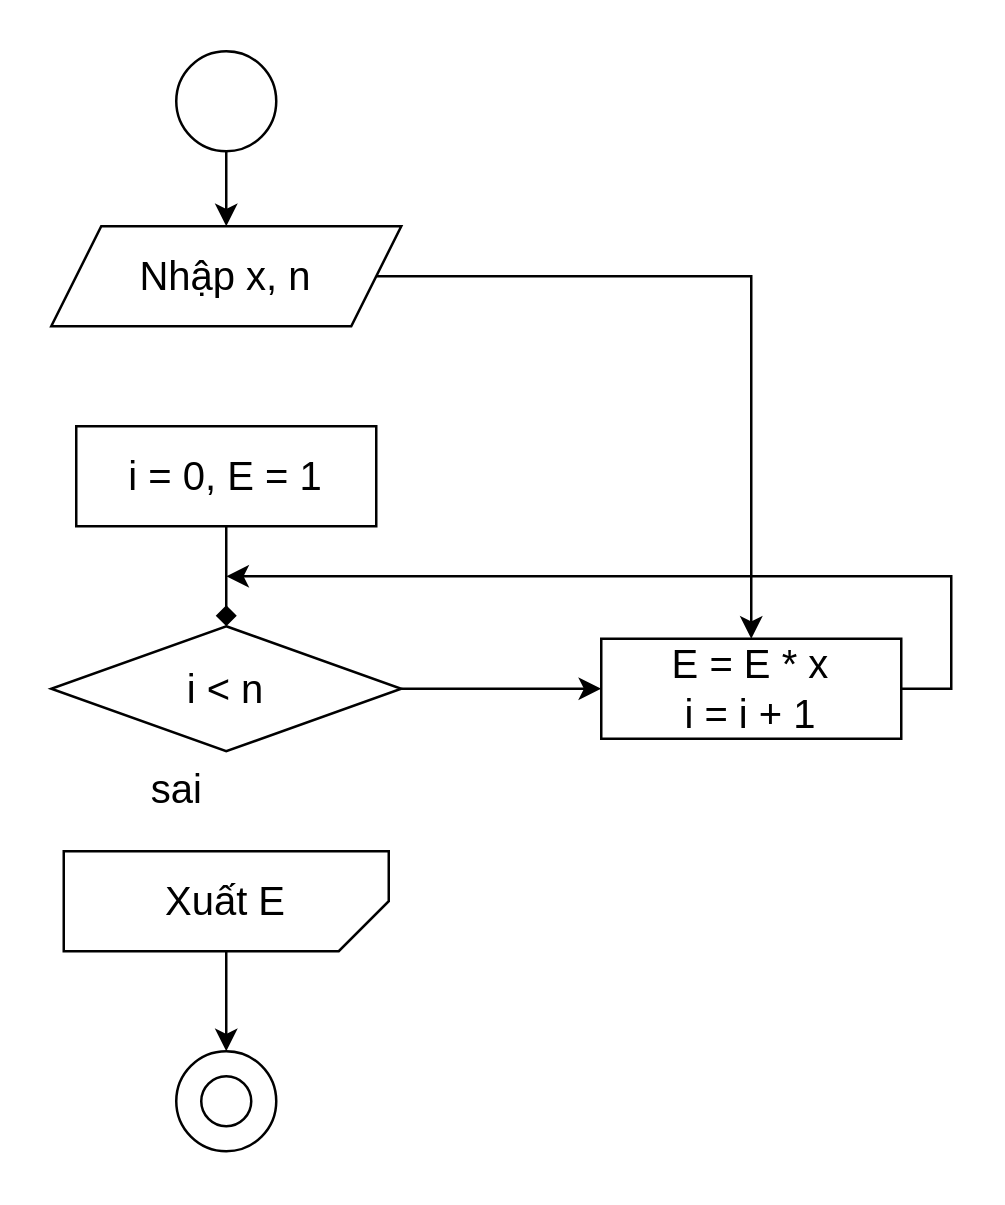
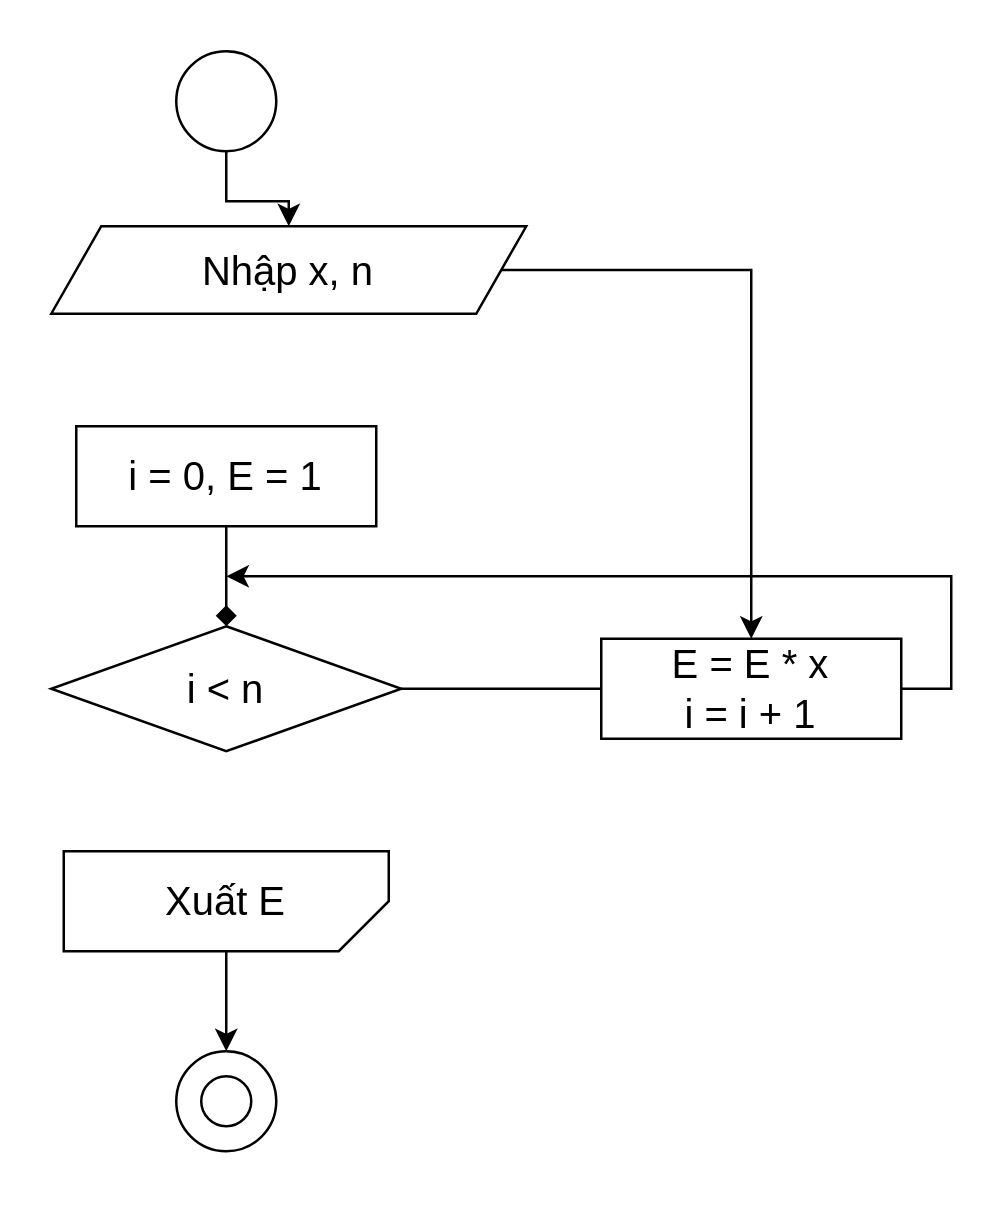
(226, 276) -> (289, 270)
(583, 689) -> (590, 689)
(176, 789) -> none
